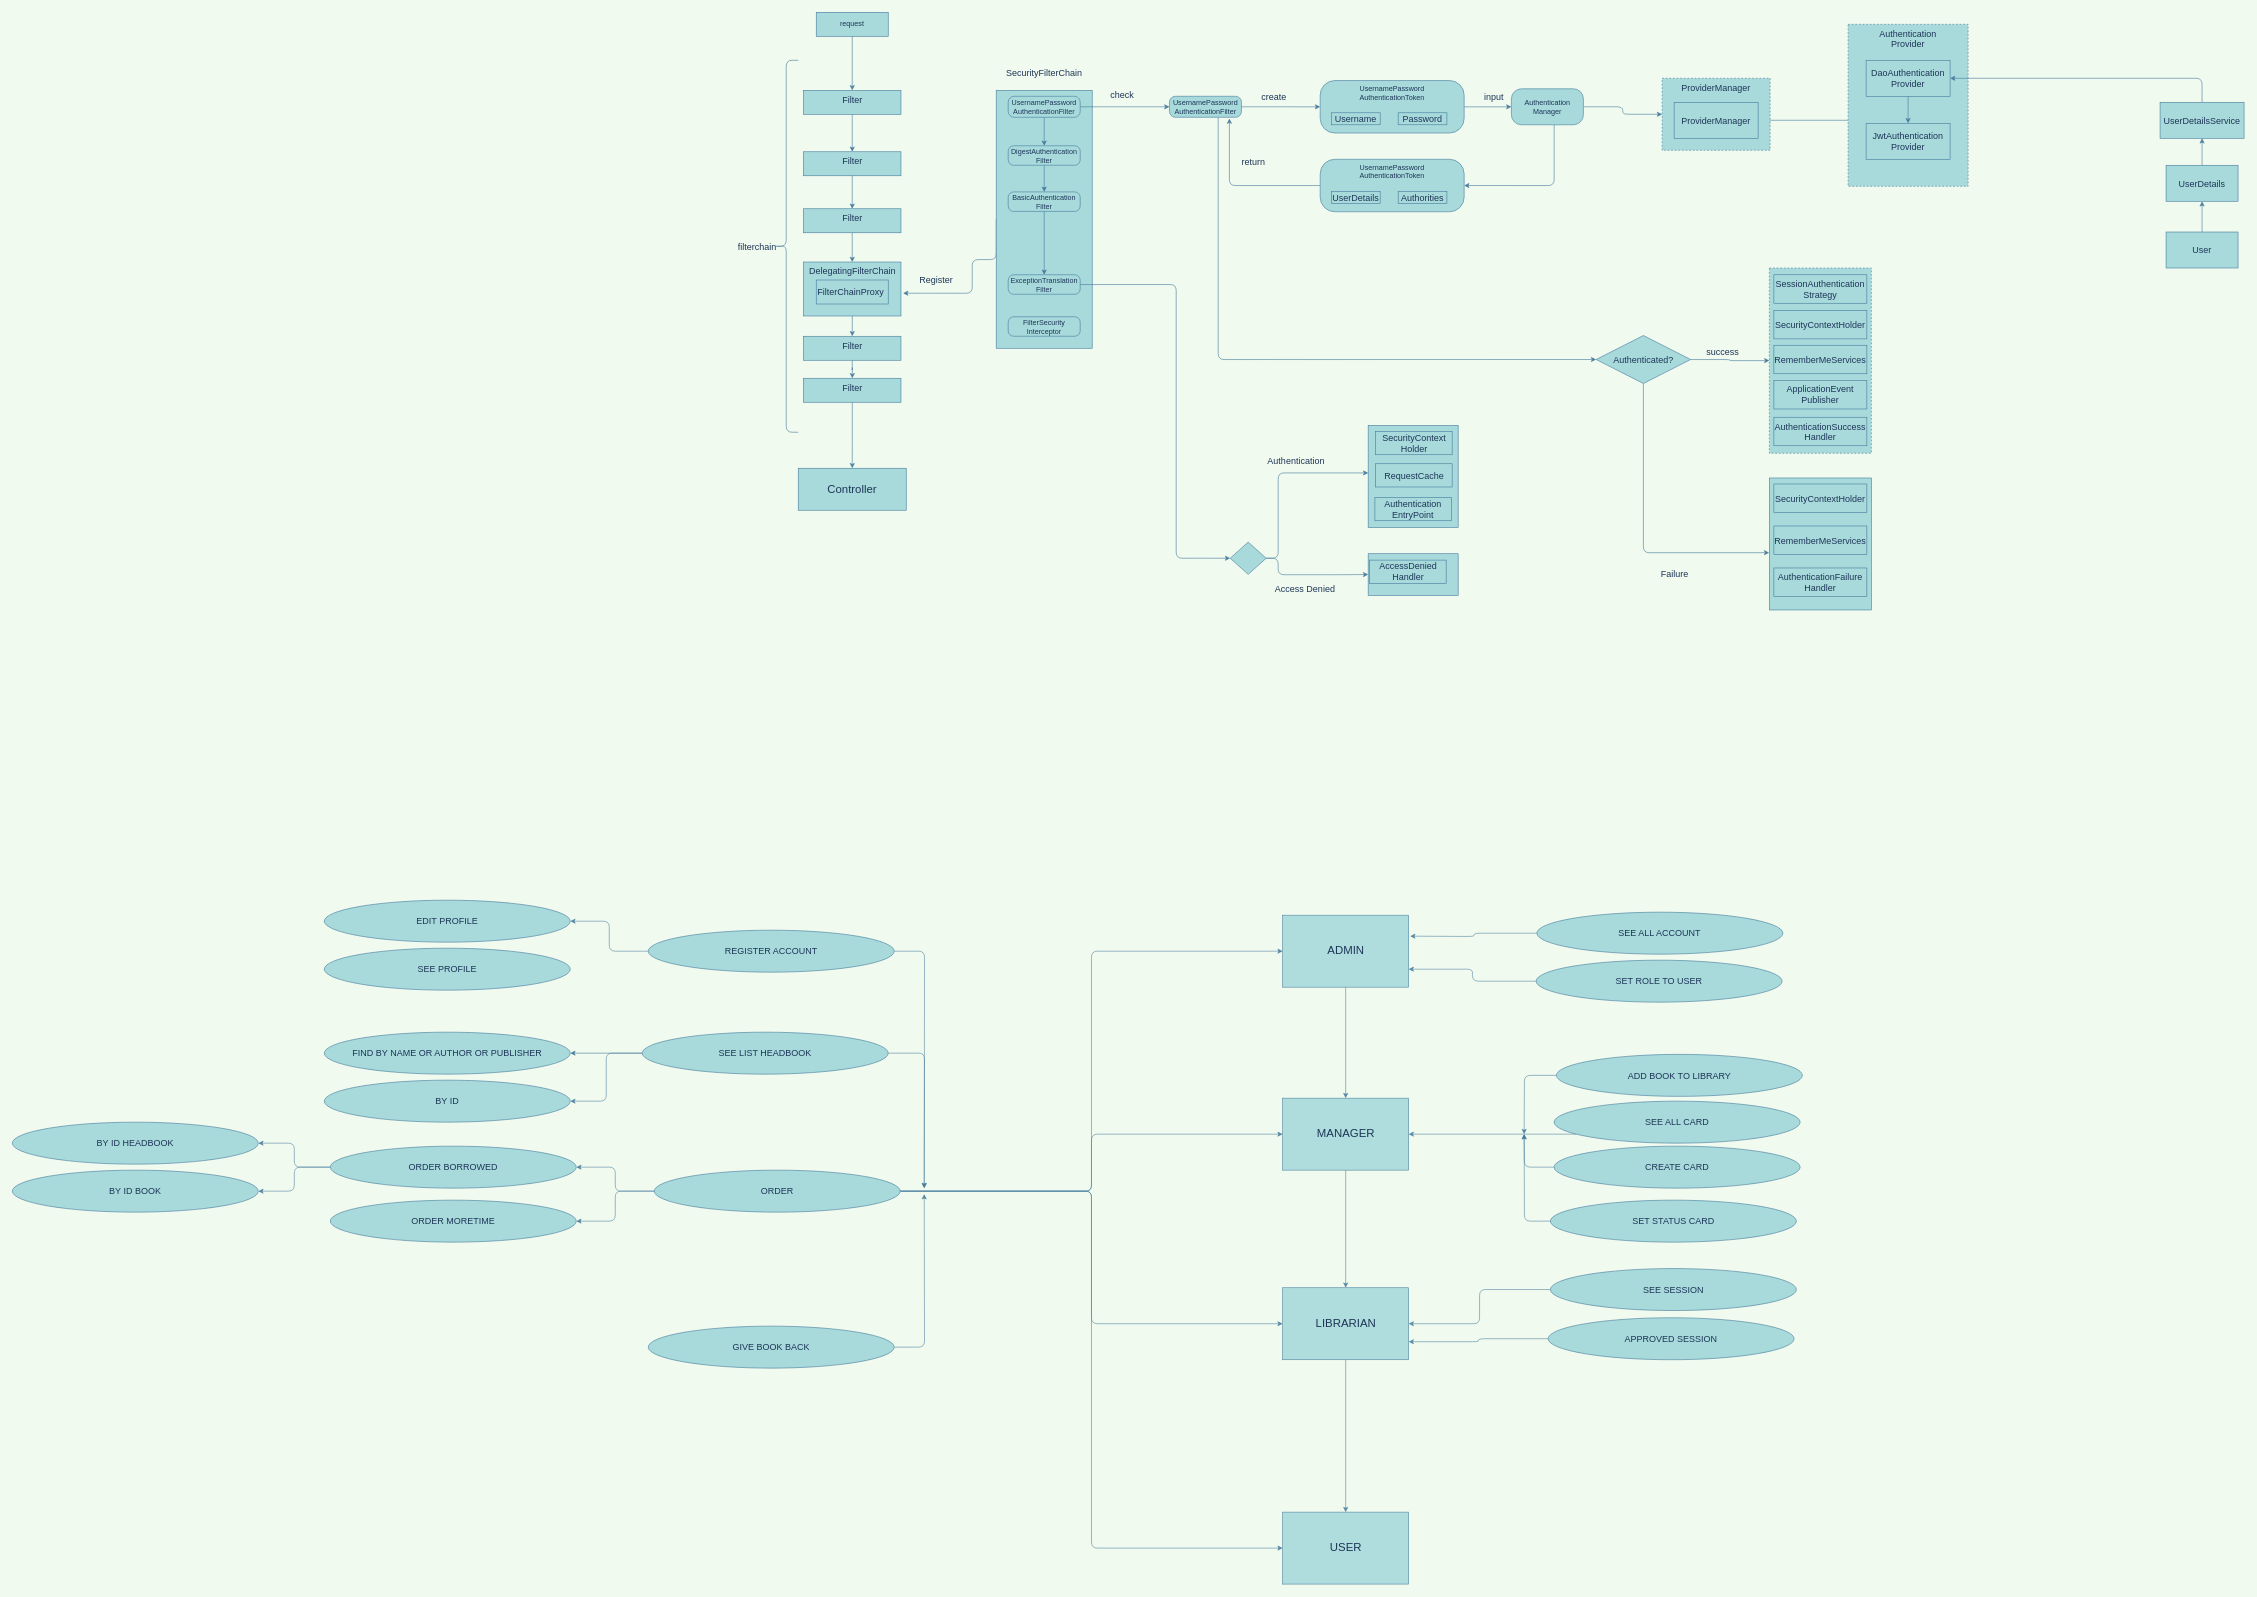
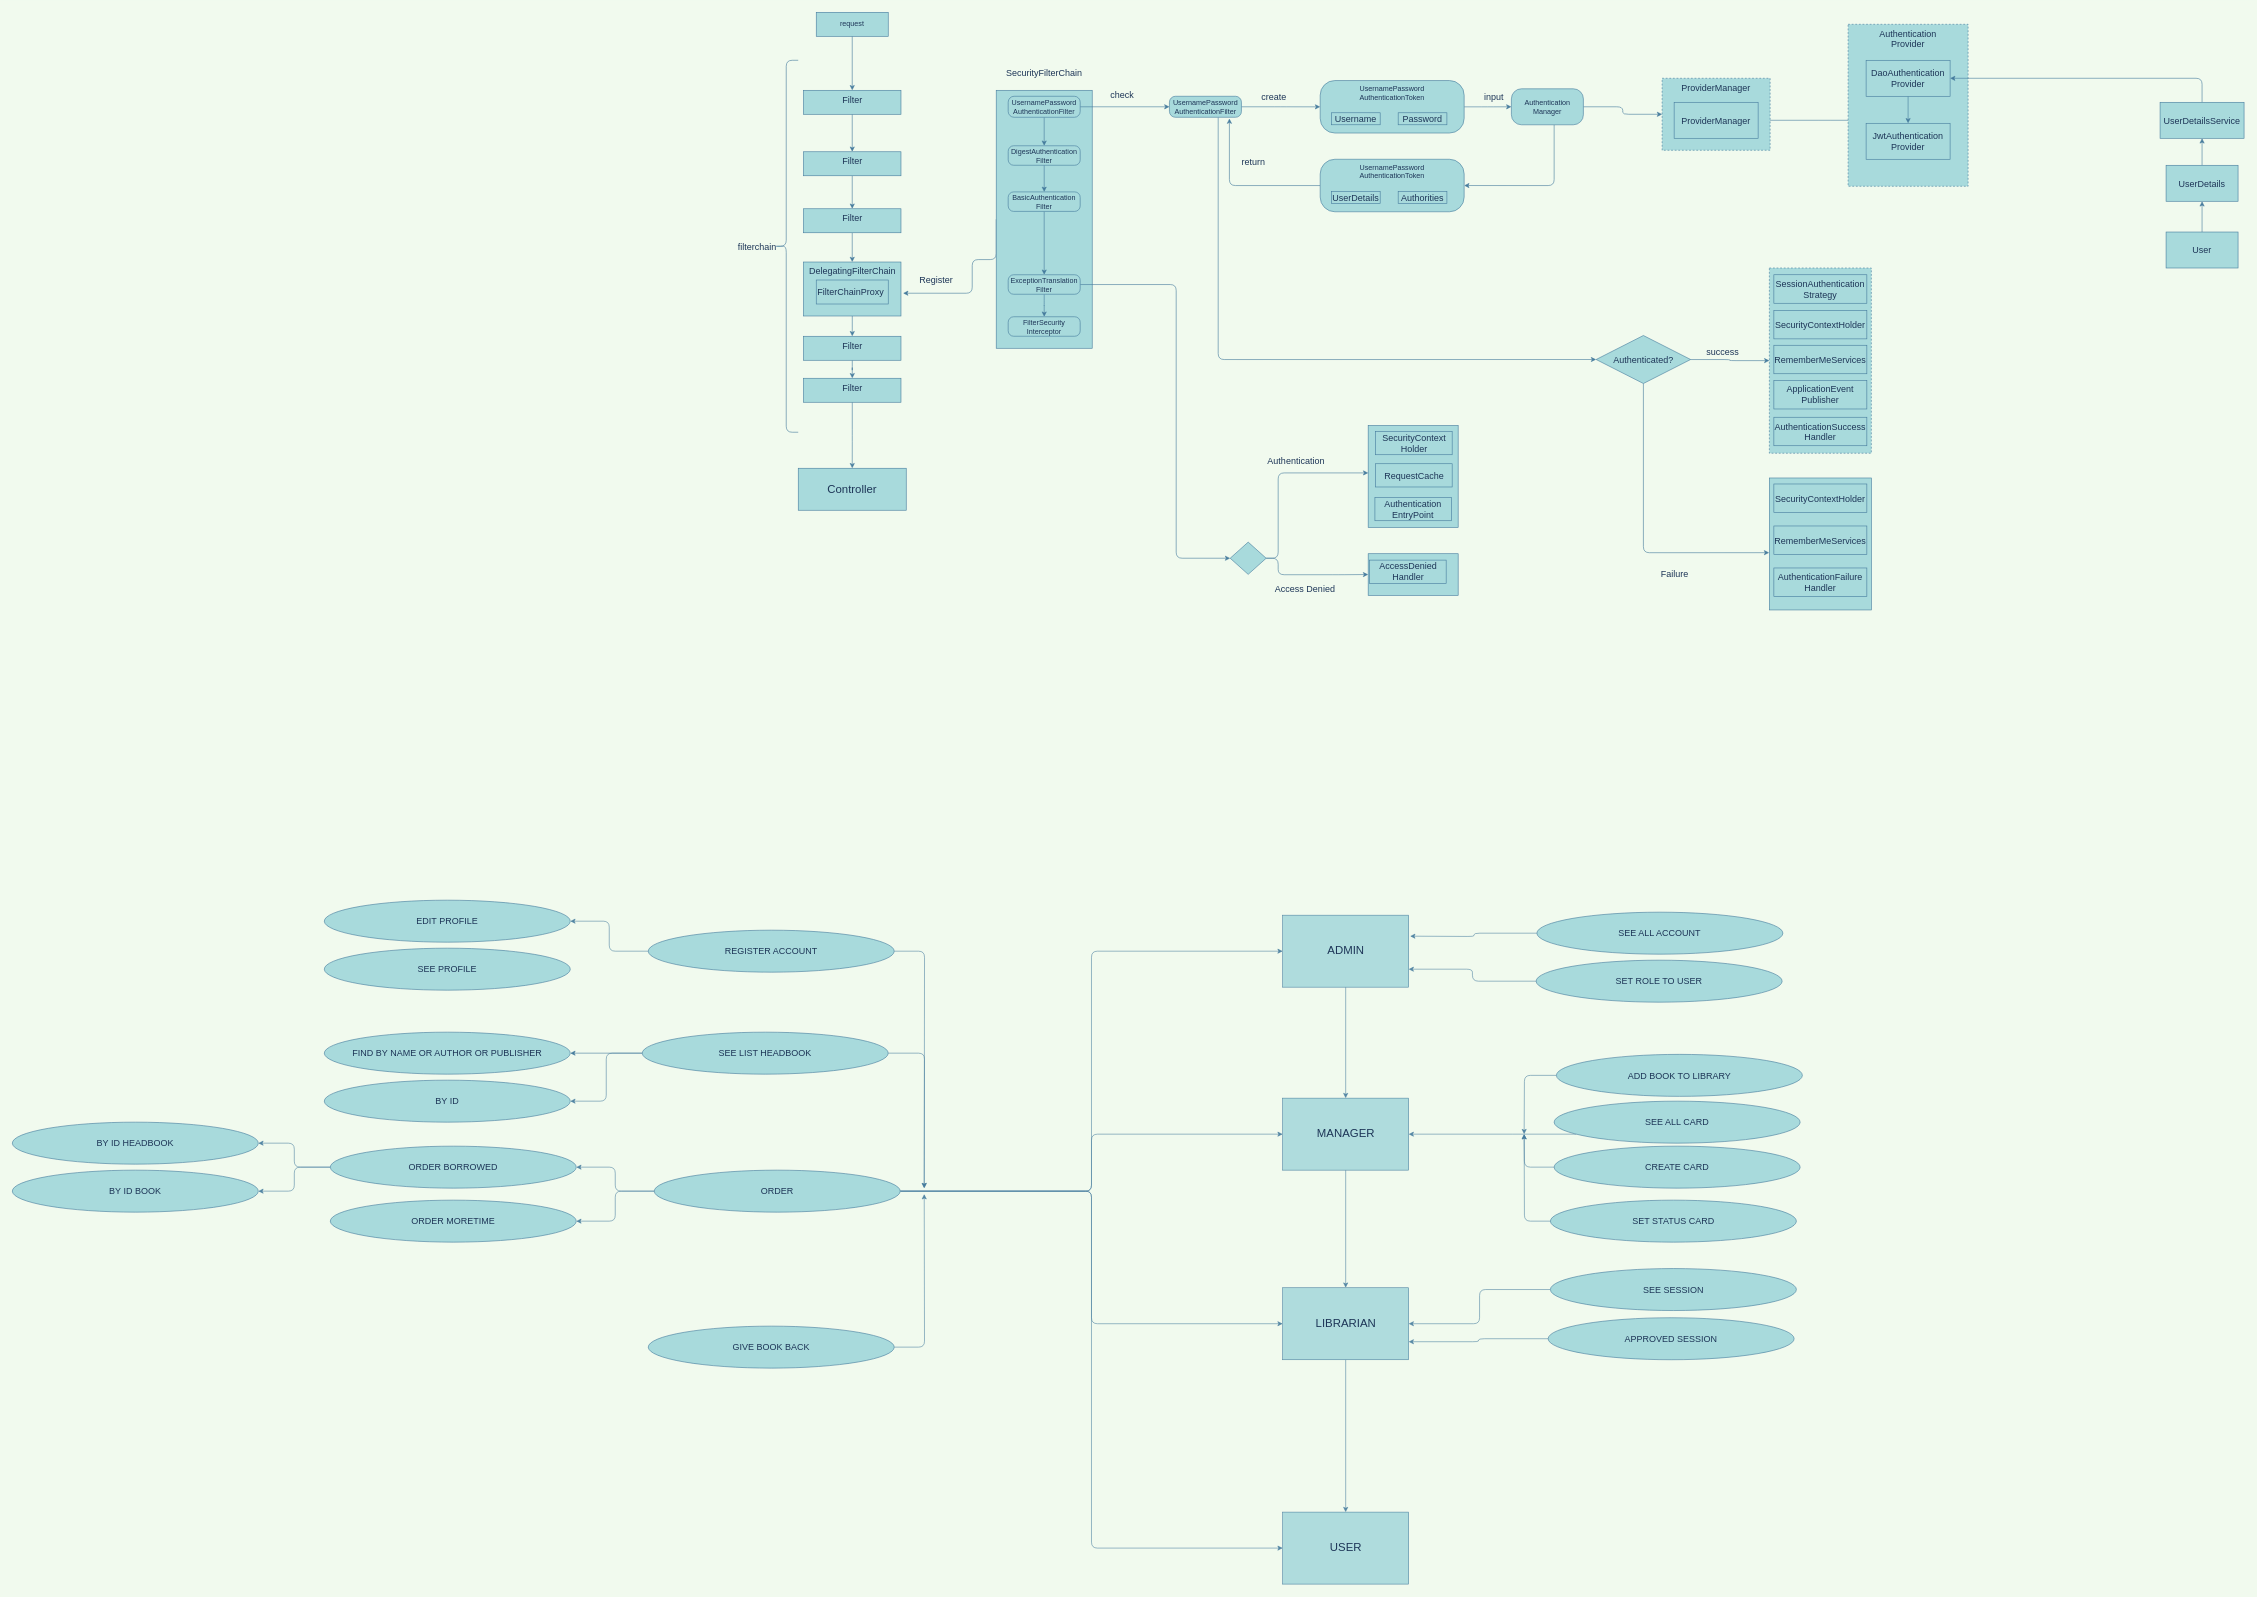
none -> (1044, 305)
